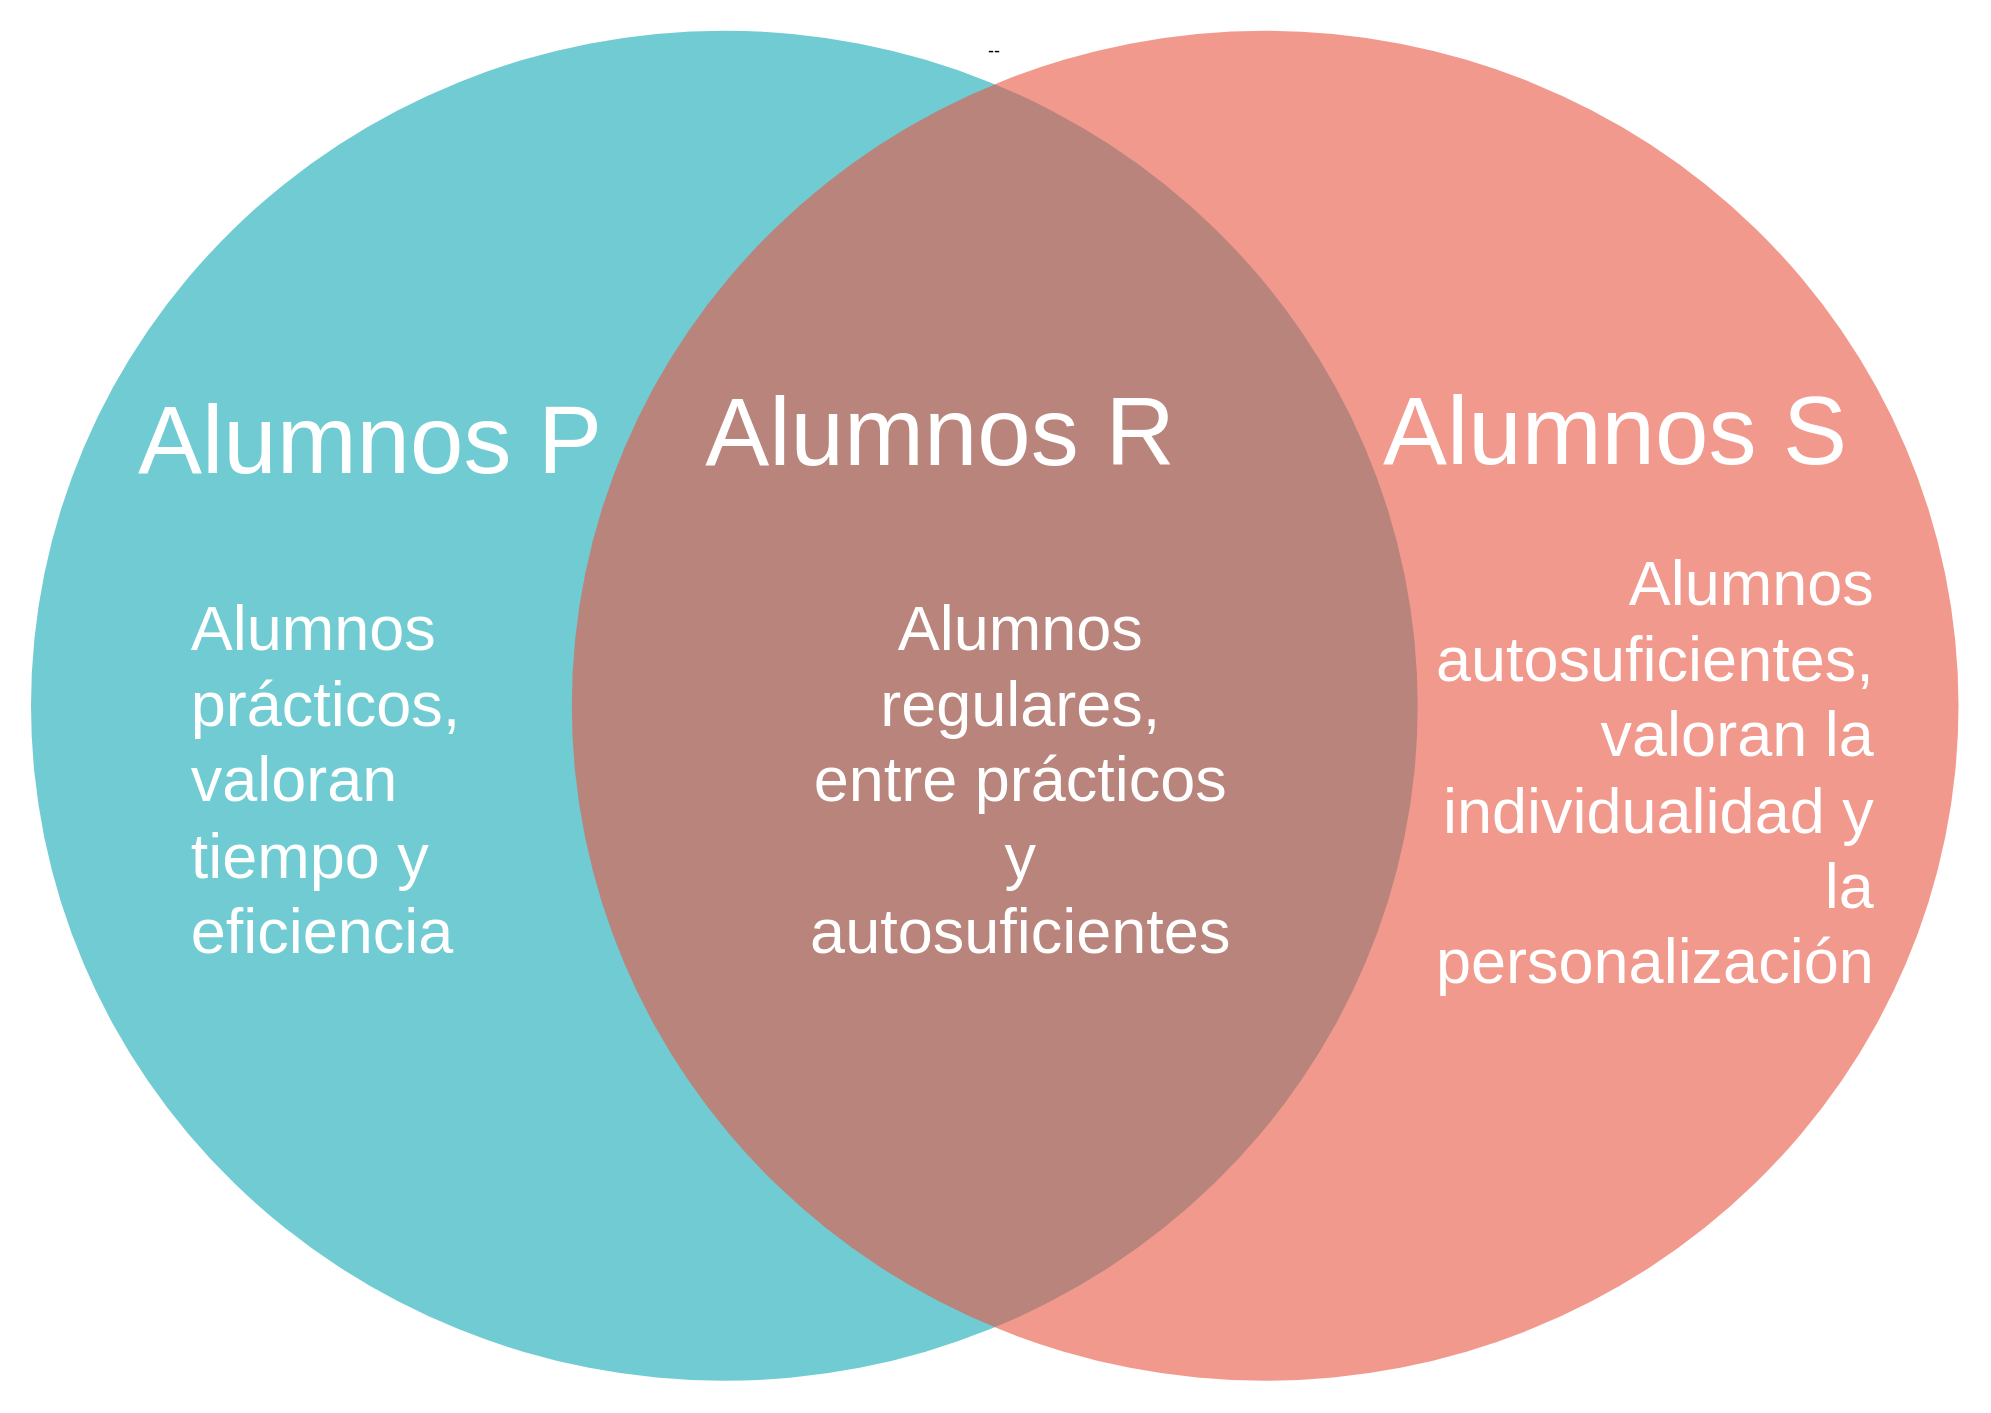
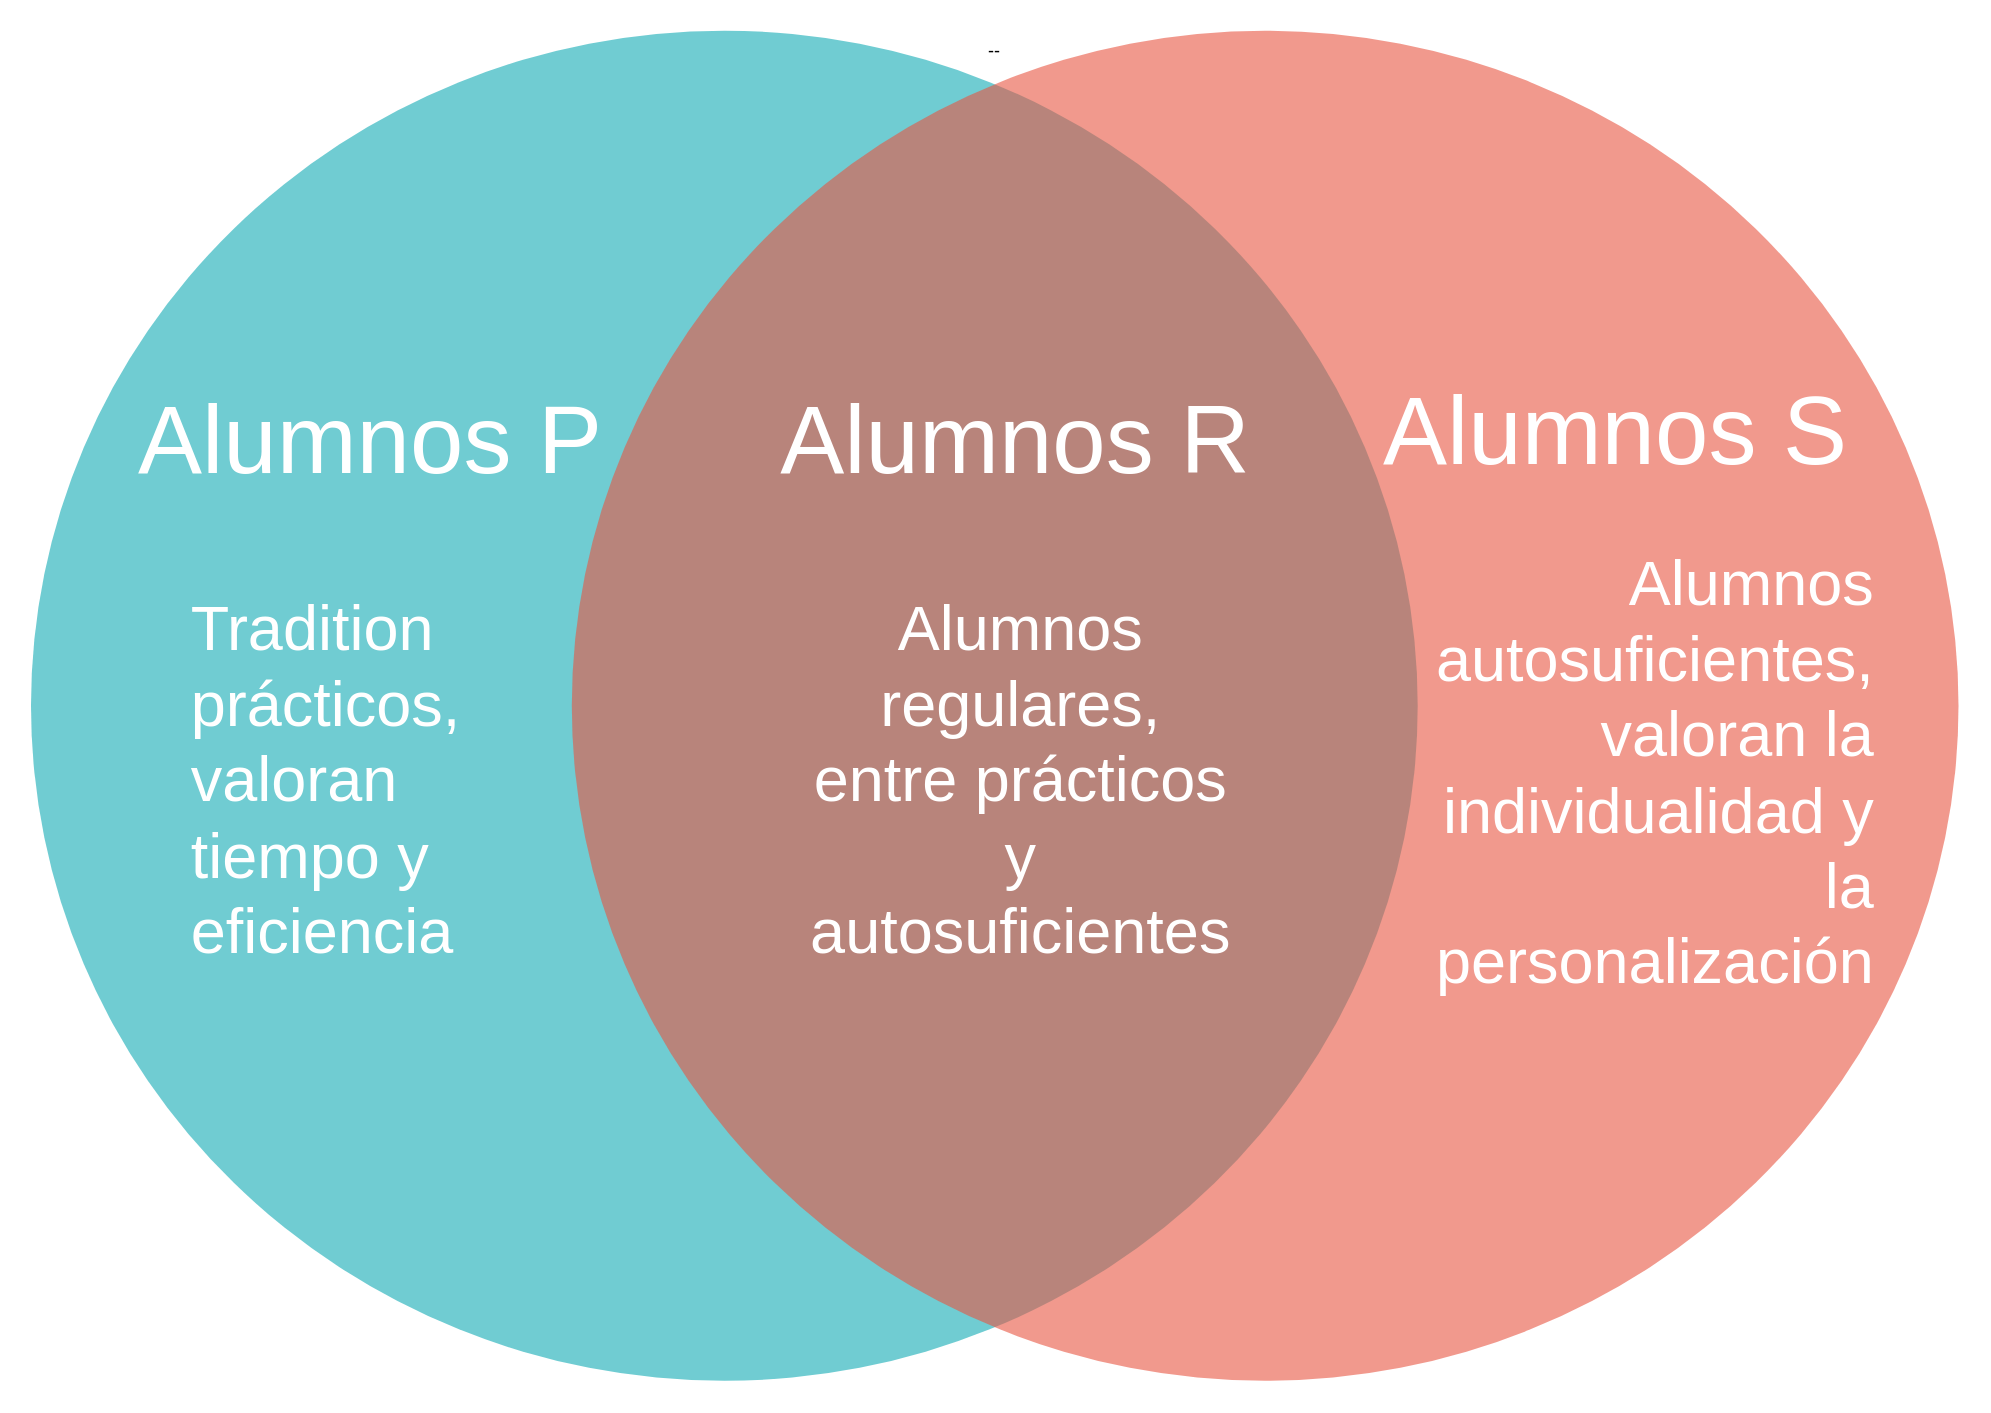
(939, 433) -> (1014, 440)
(370, 781) -> (370, 781)
